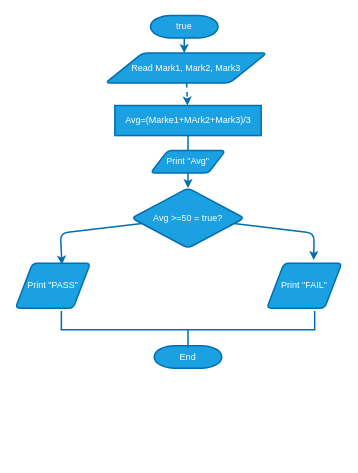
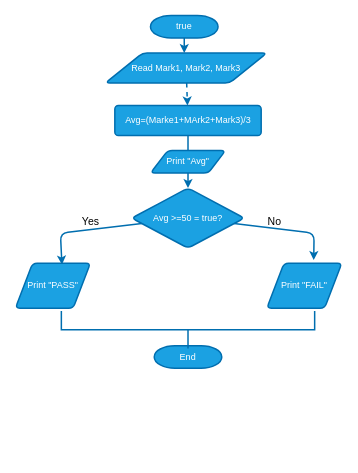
(188, 120) -> (188, 120)
none -> (90, 222)
none -> (274, 222)
